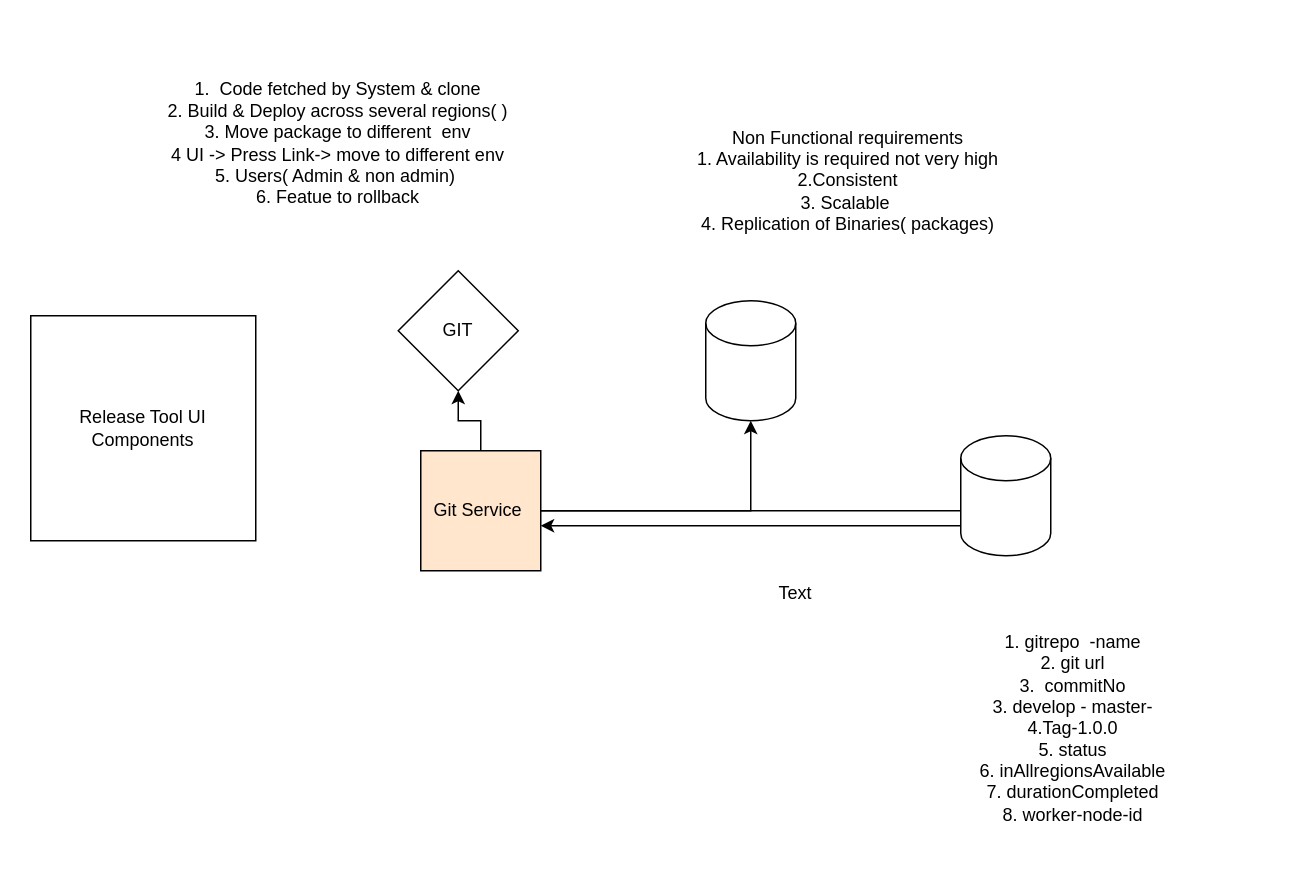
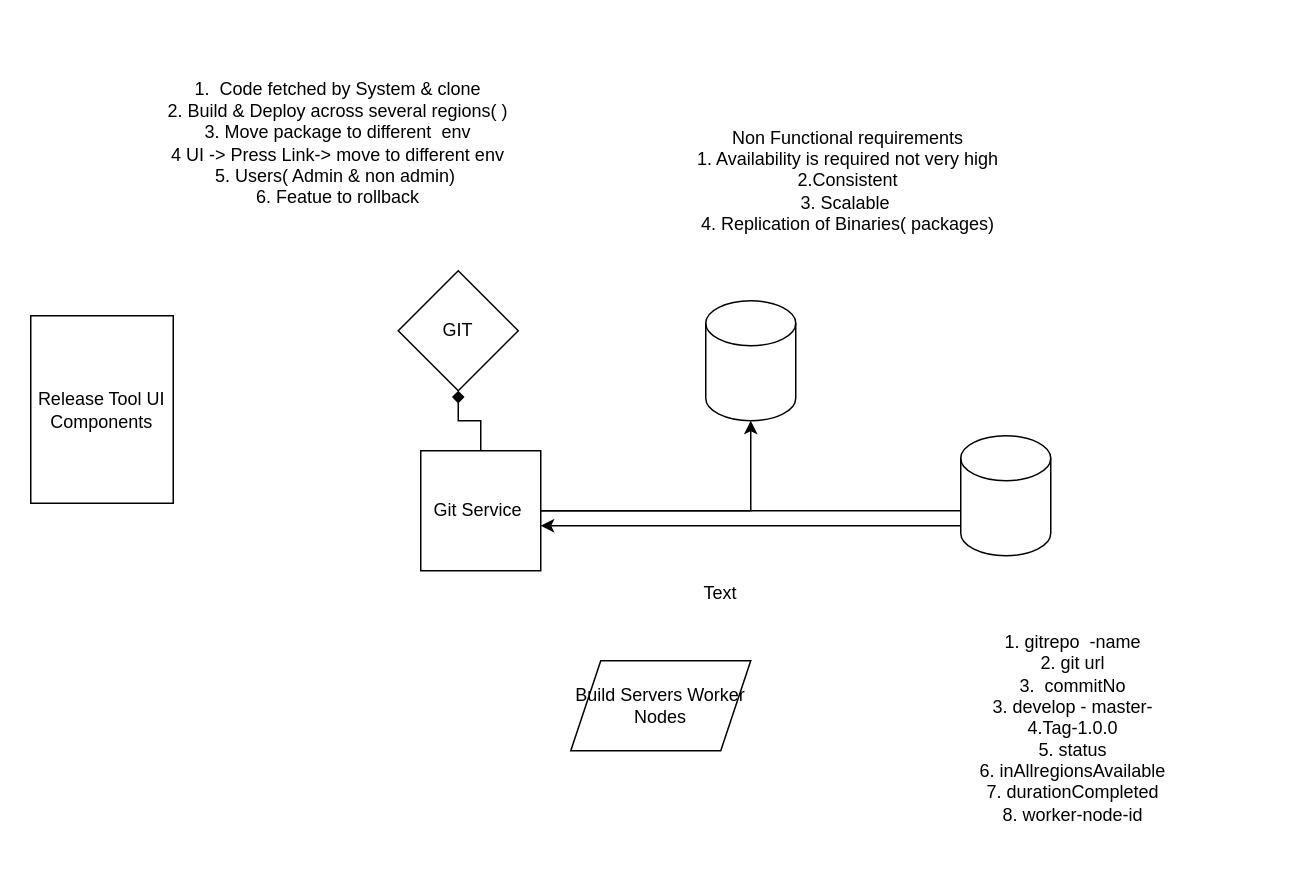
(458, 402) -> (458, 403)
(143, 428) -> (102, 410)
(481, 511) -> (481, 511)
(796, 593) -> (721, 593)
none -> (661, 706)
